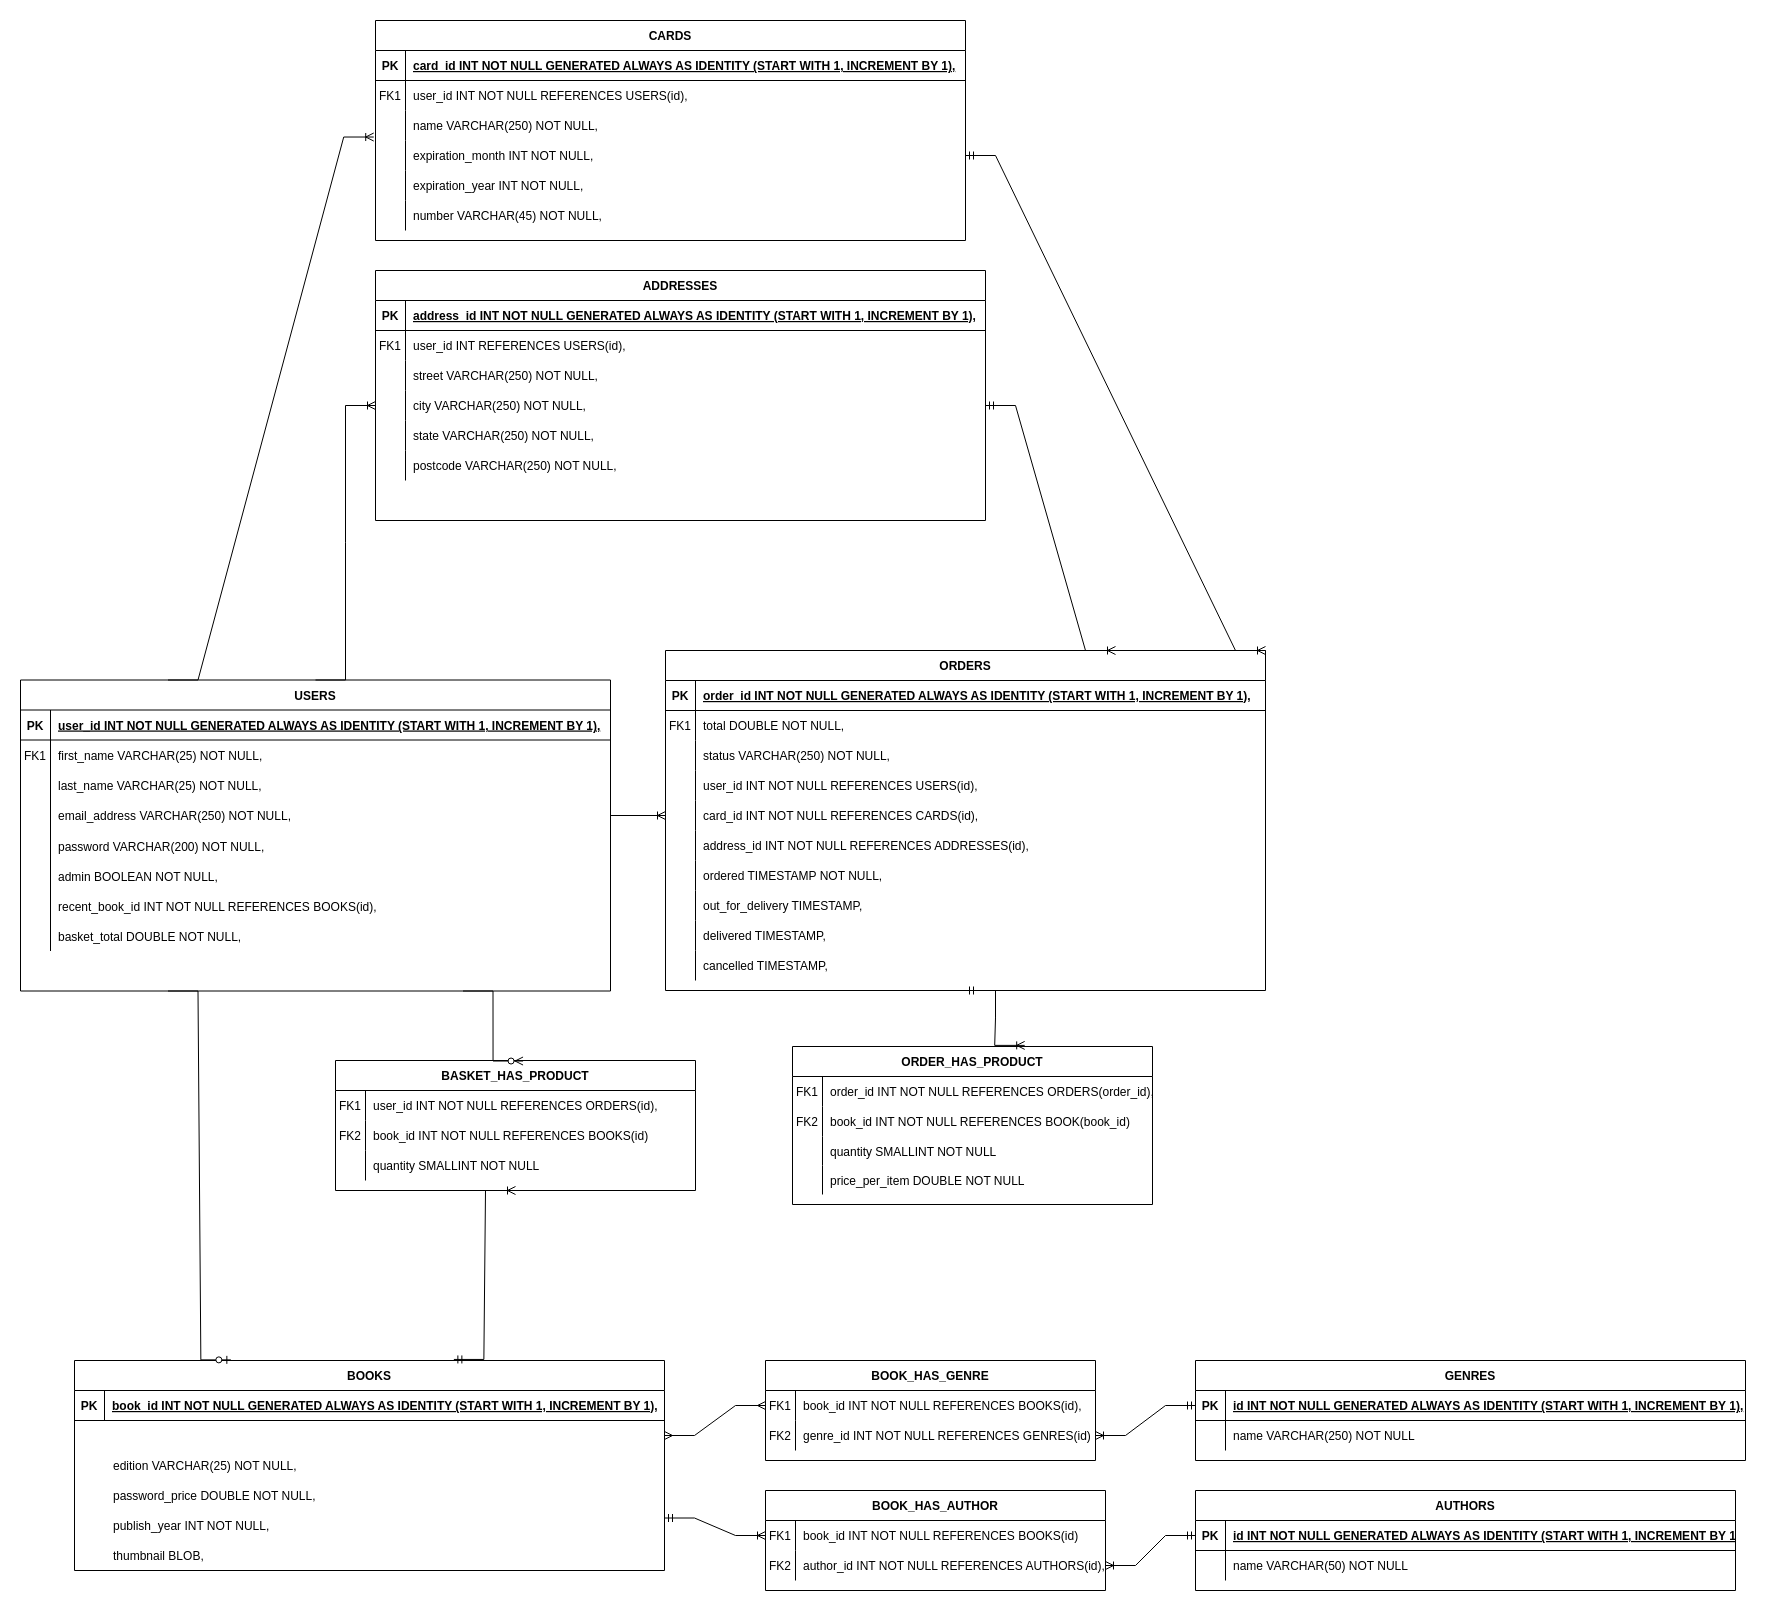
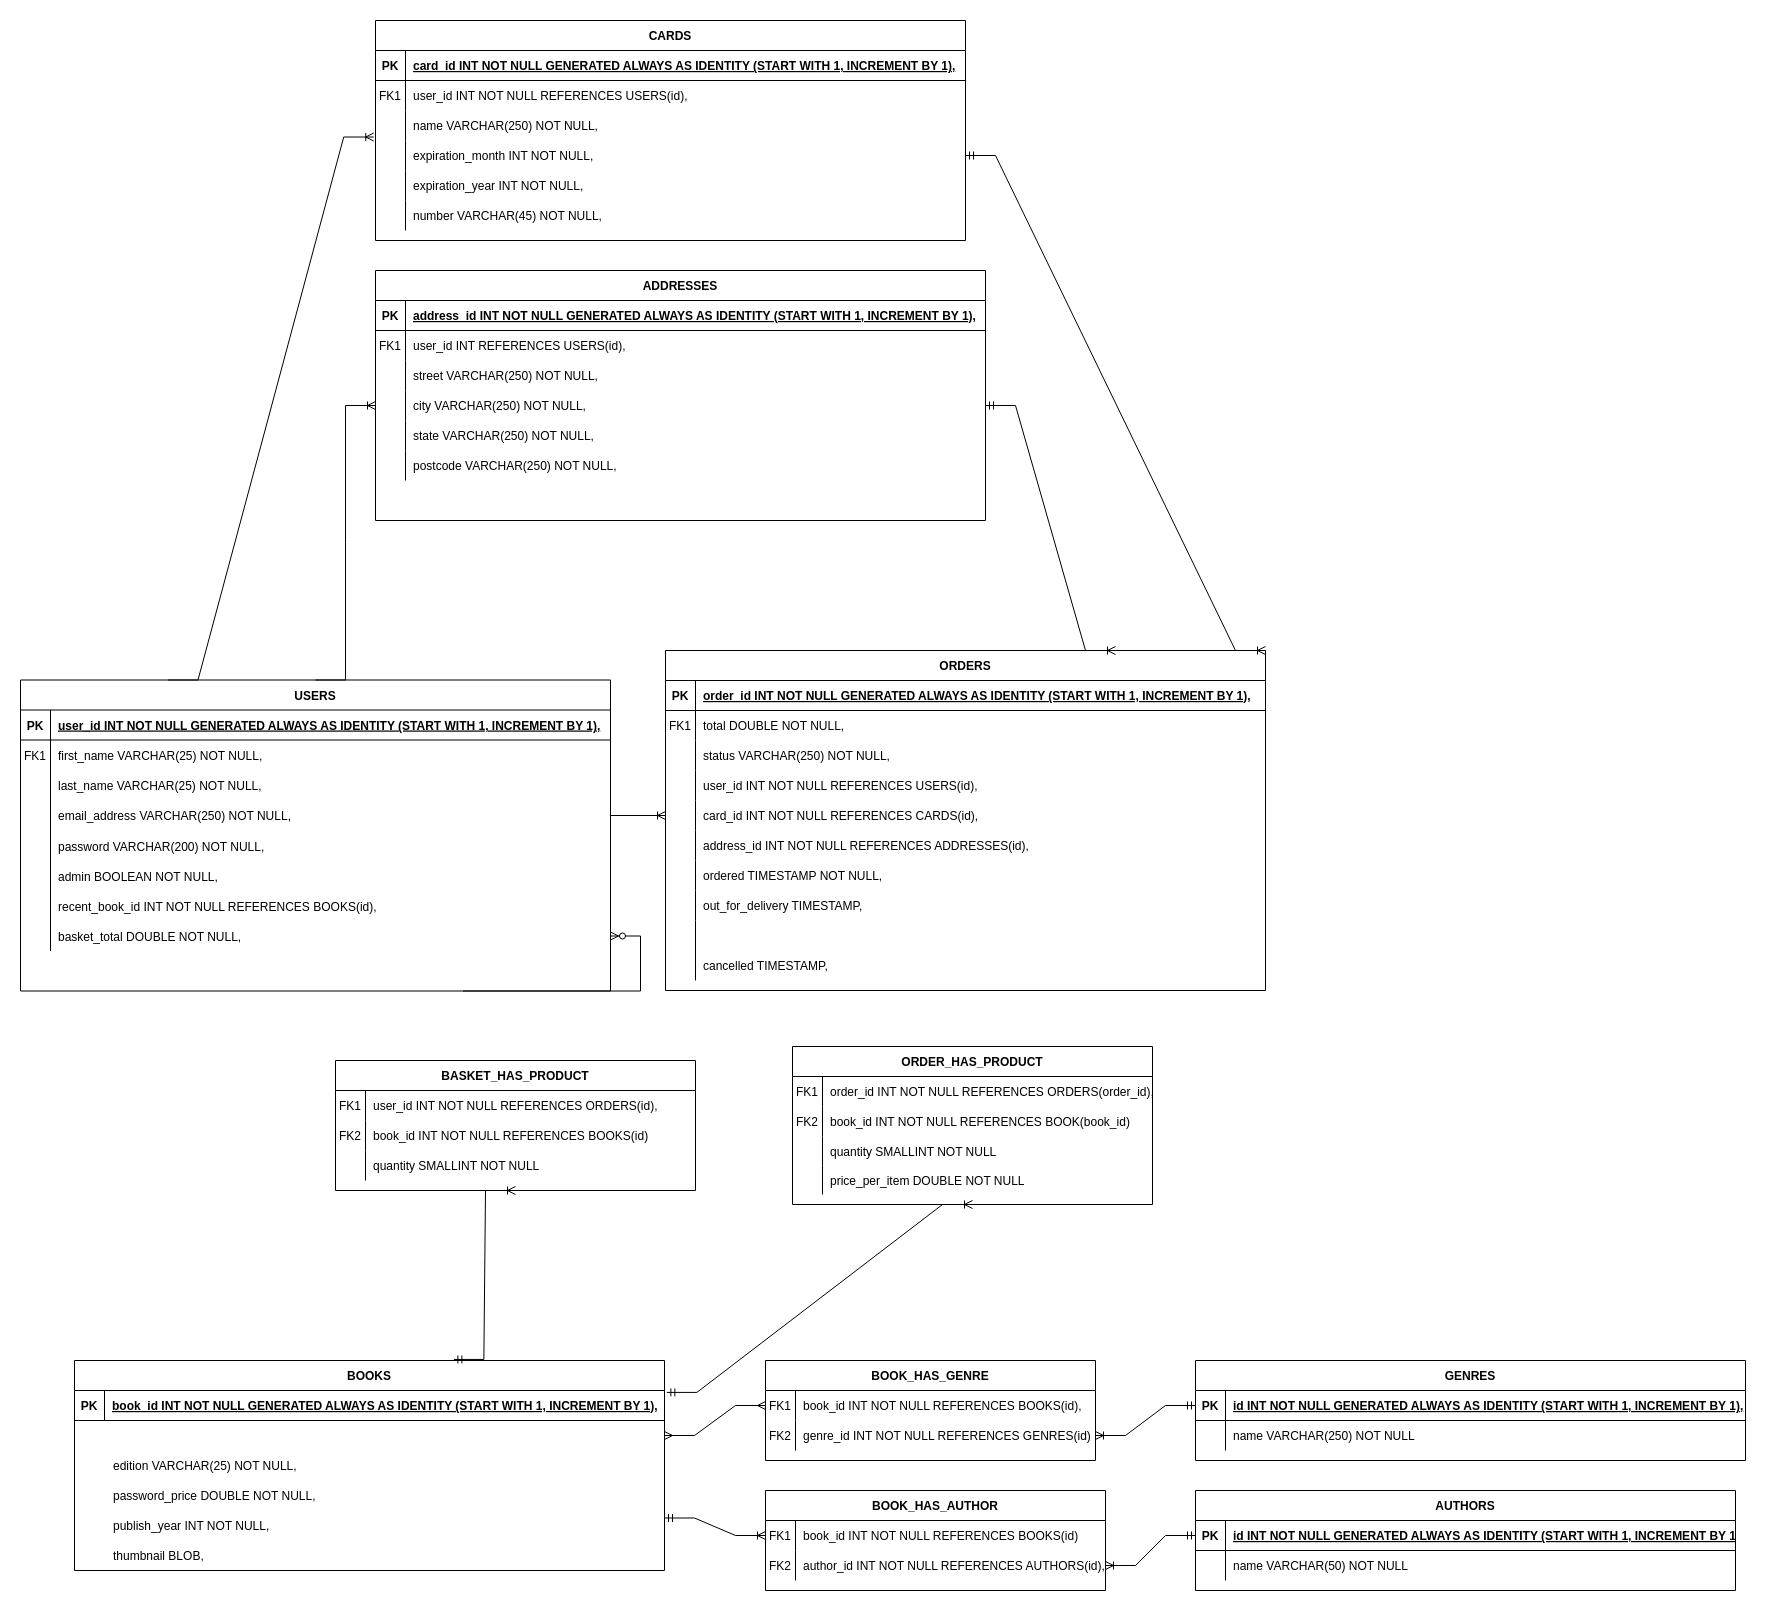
(981, 936) -> none
(995, 1033) -> none
(493, 1041) -> (641, 963)
(200, 1191) -> none
none -> (807, 1308)
